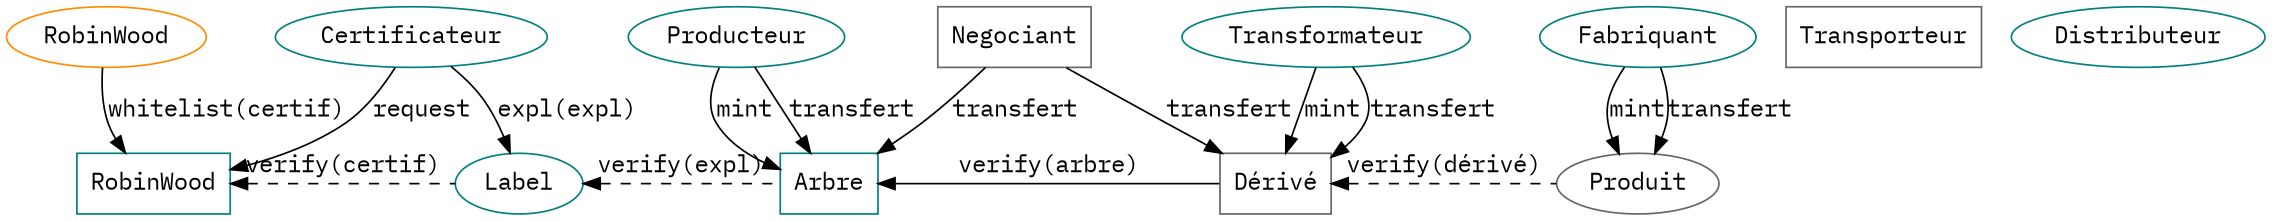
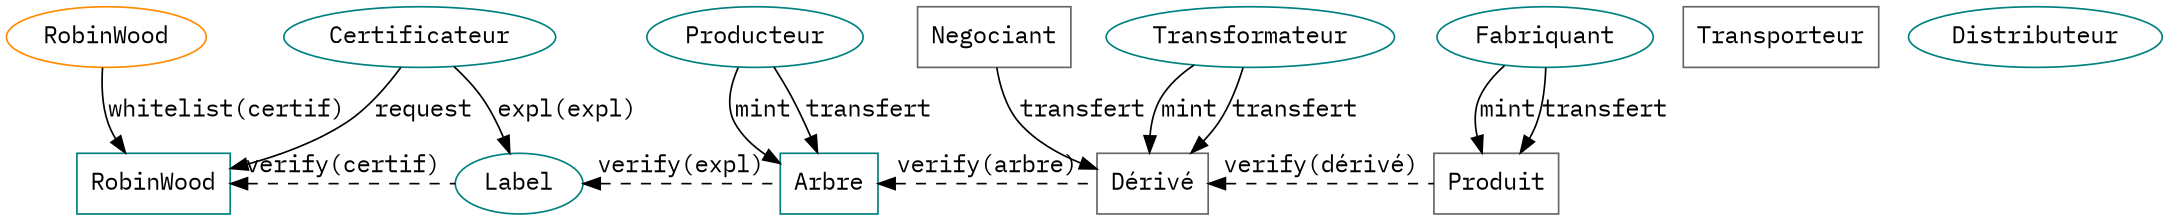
(941, 108) -> none
(1057, 184) -> (996, 184)
(1638, 184) -> (1496, 184)
